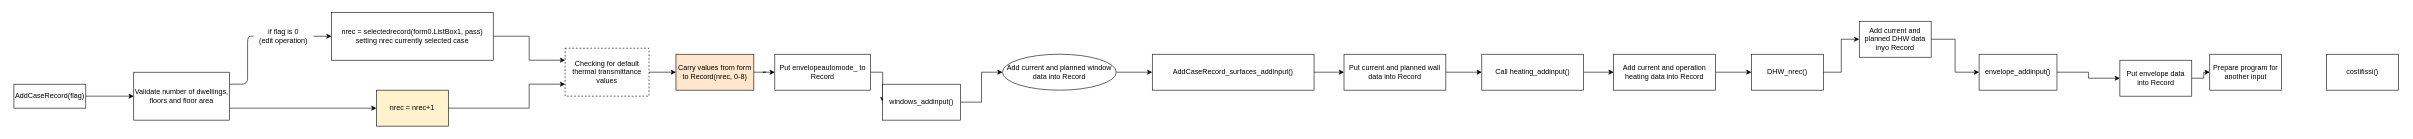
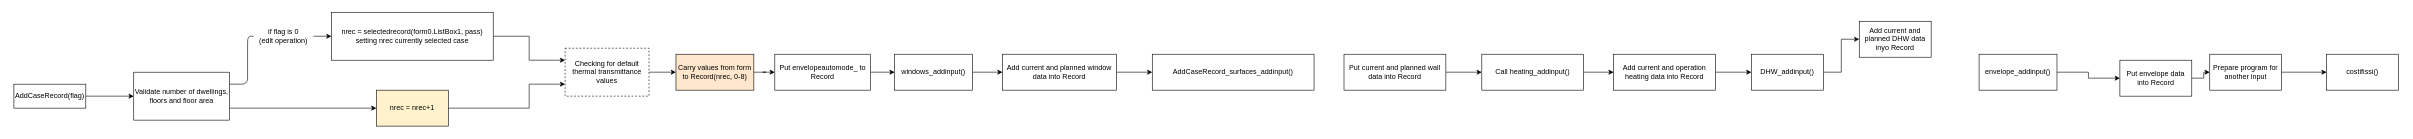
(1955, 39) -> none
(1059, 72) -> (1059, 72)
(1338, 72) -> none
(1788, 72) -> (1788, 72)
none -> (2322, 72)
(921, 102) -> (933, 72)
